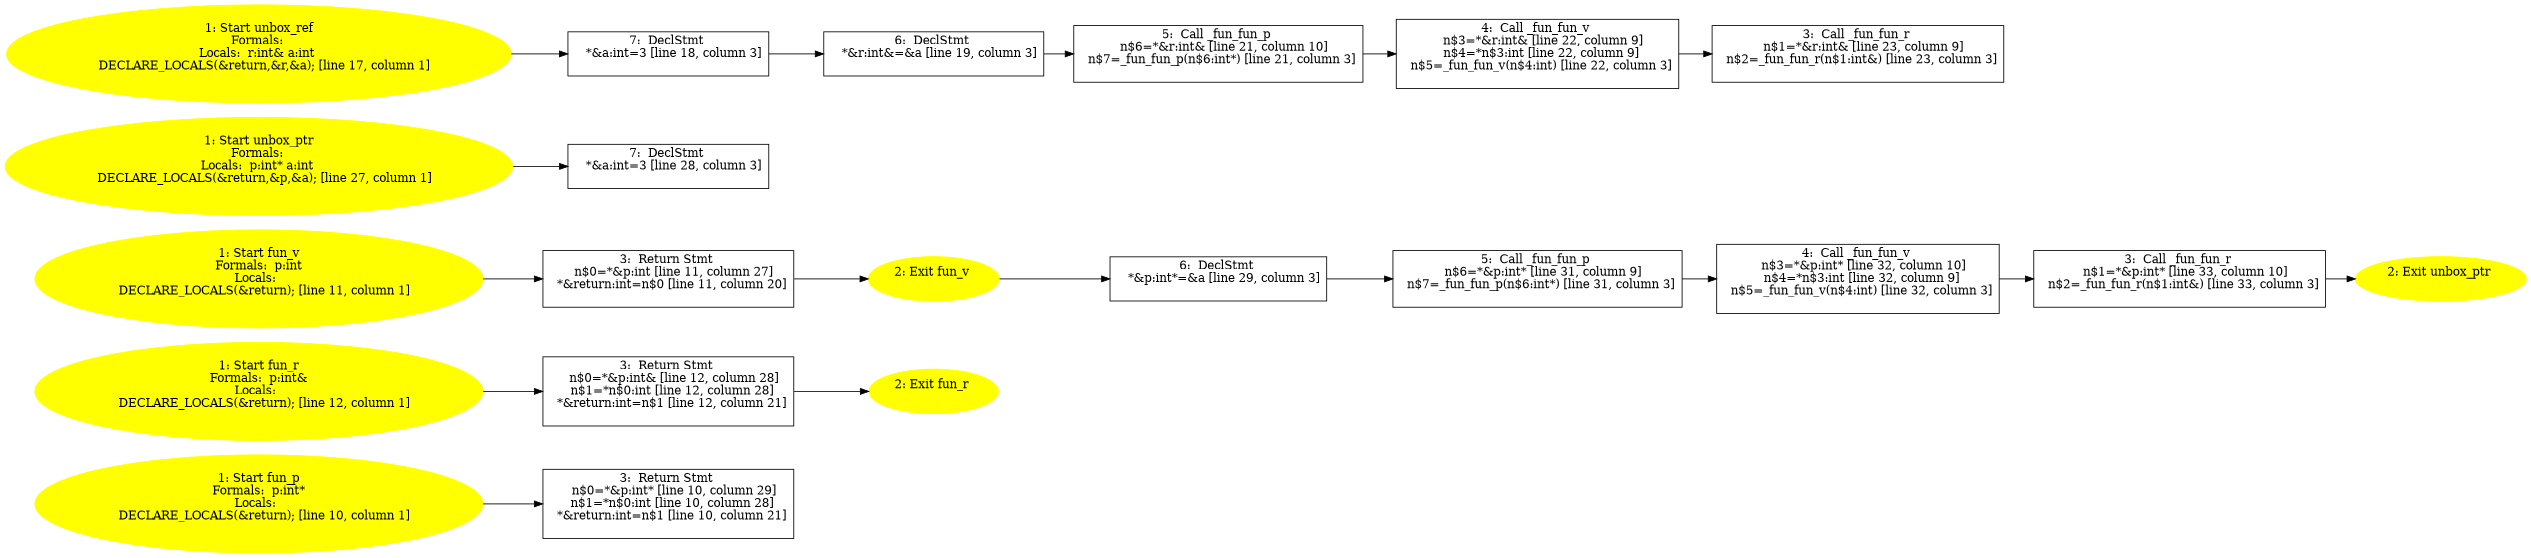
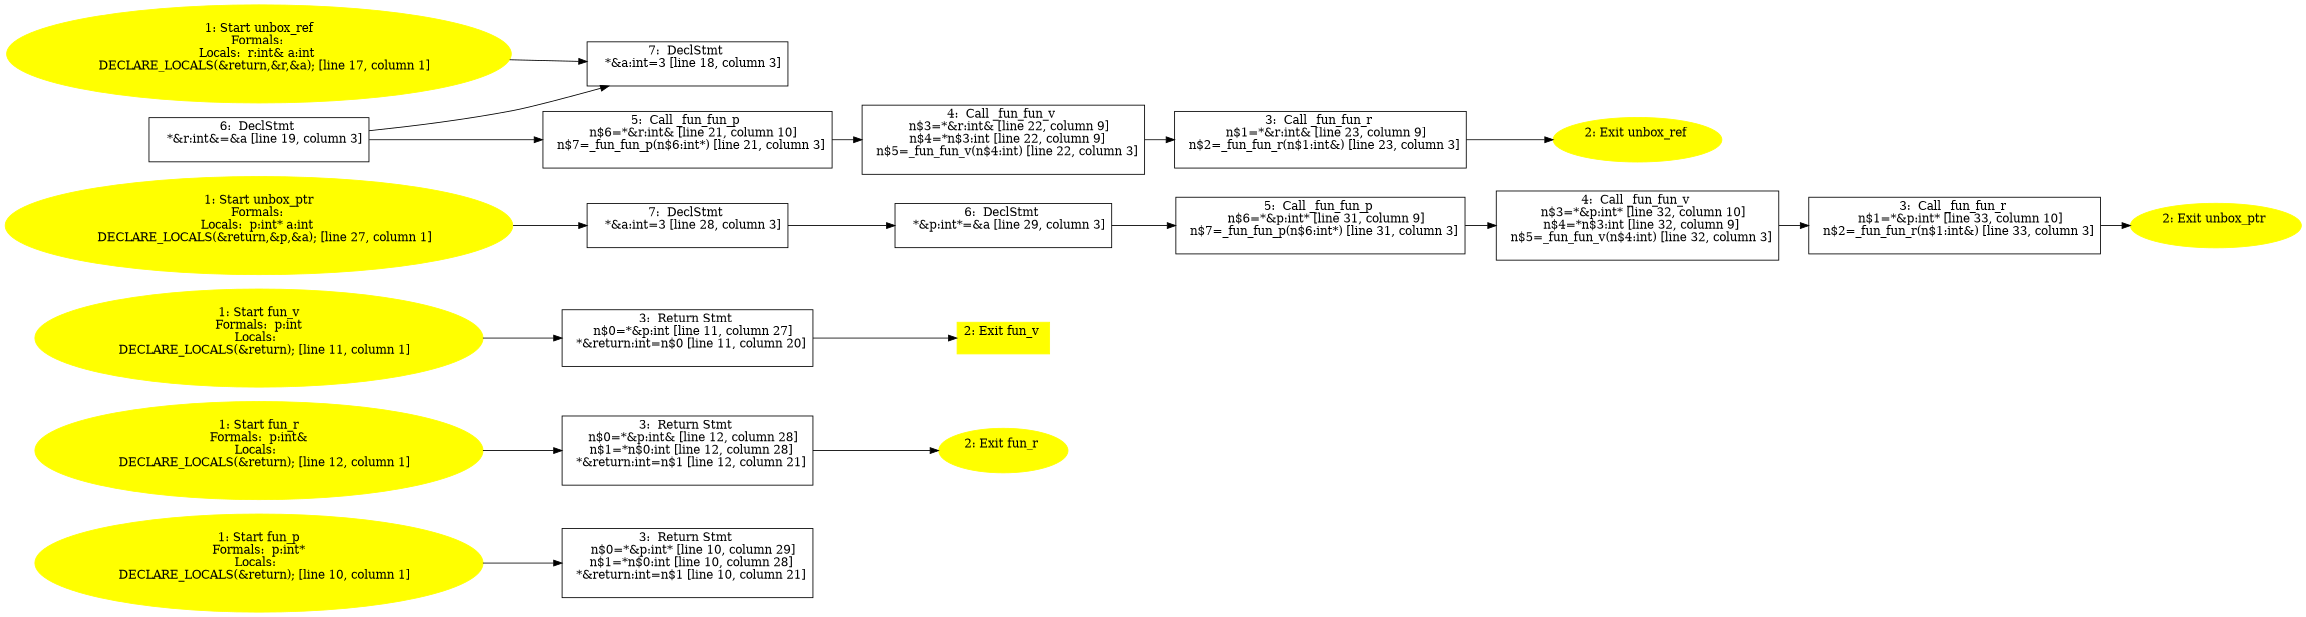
(792, 54) -> (486, 115)
none -> (1638, 140)
(934, 279) -> (1003, 338)
(1051, 279) -> (837, 226)
